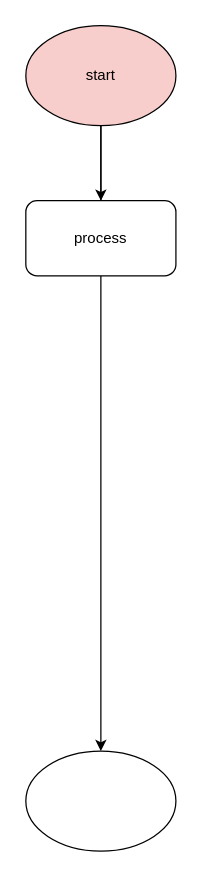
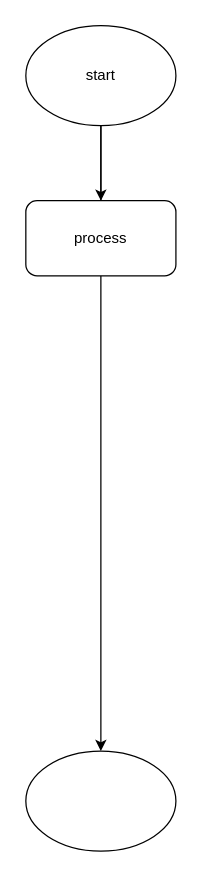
(101, 76) -> (101, 76)
